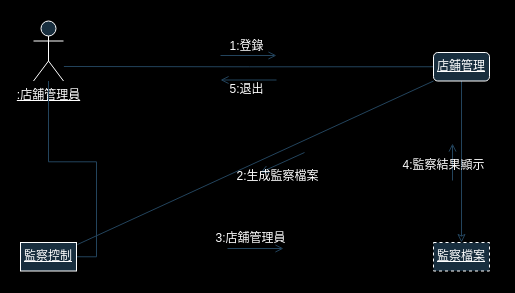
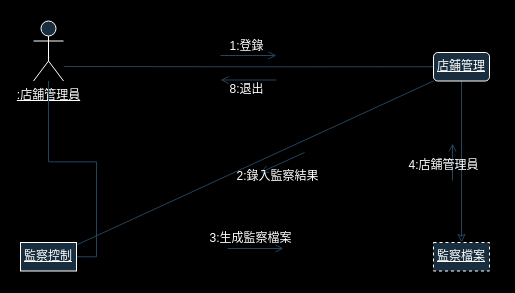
(247, 90) -> (247, 90)
(444, 166) -> (444, 166)
(278, 177) -> (278, 177)
(251, 239) -> (251, 239)
